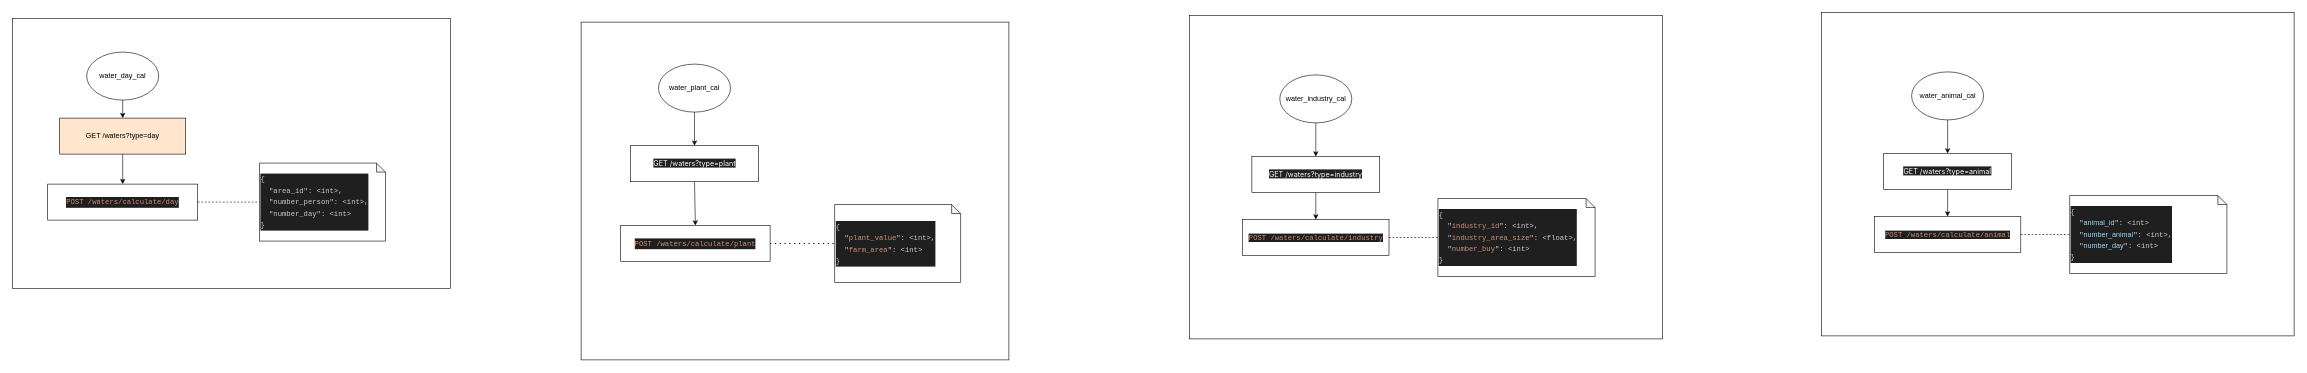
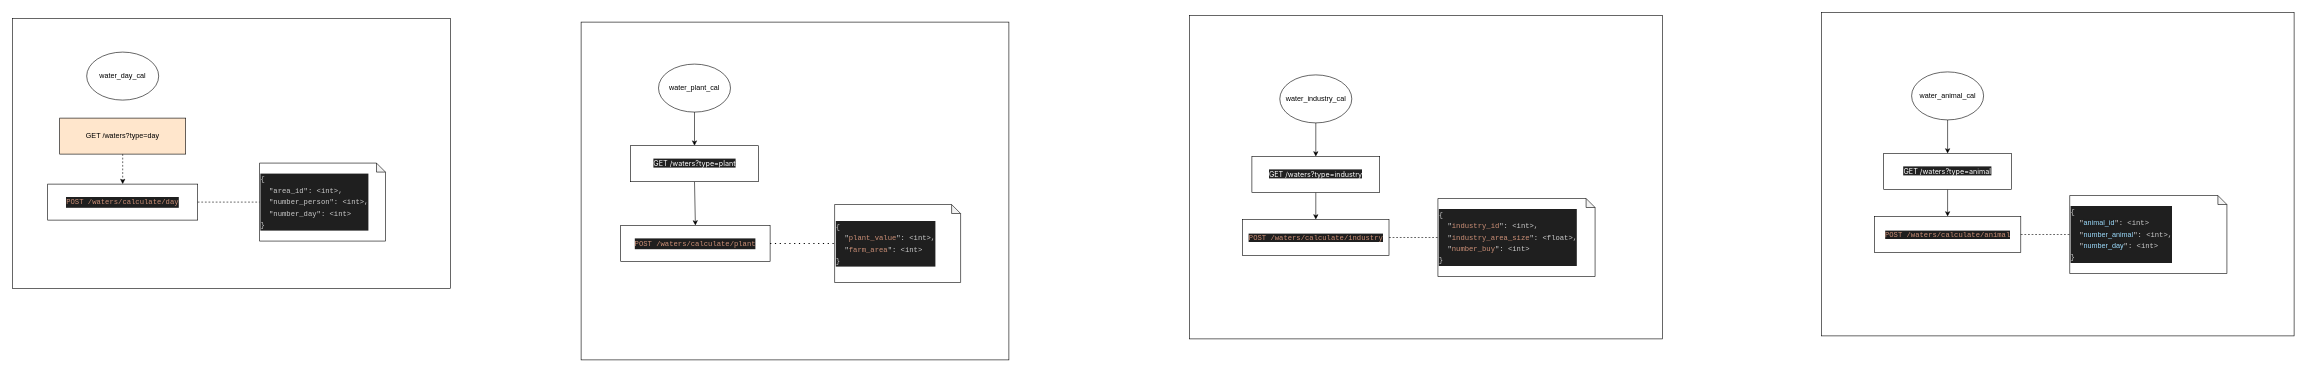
(123, 112) -> none
(123, 167) -> (123, 167)
